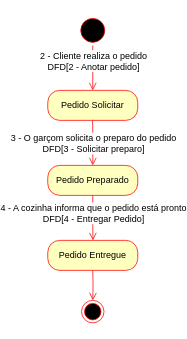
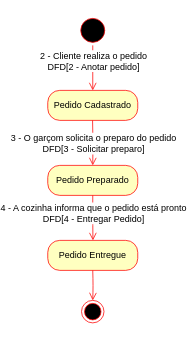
(93, 105) -> (93, 105)
